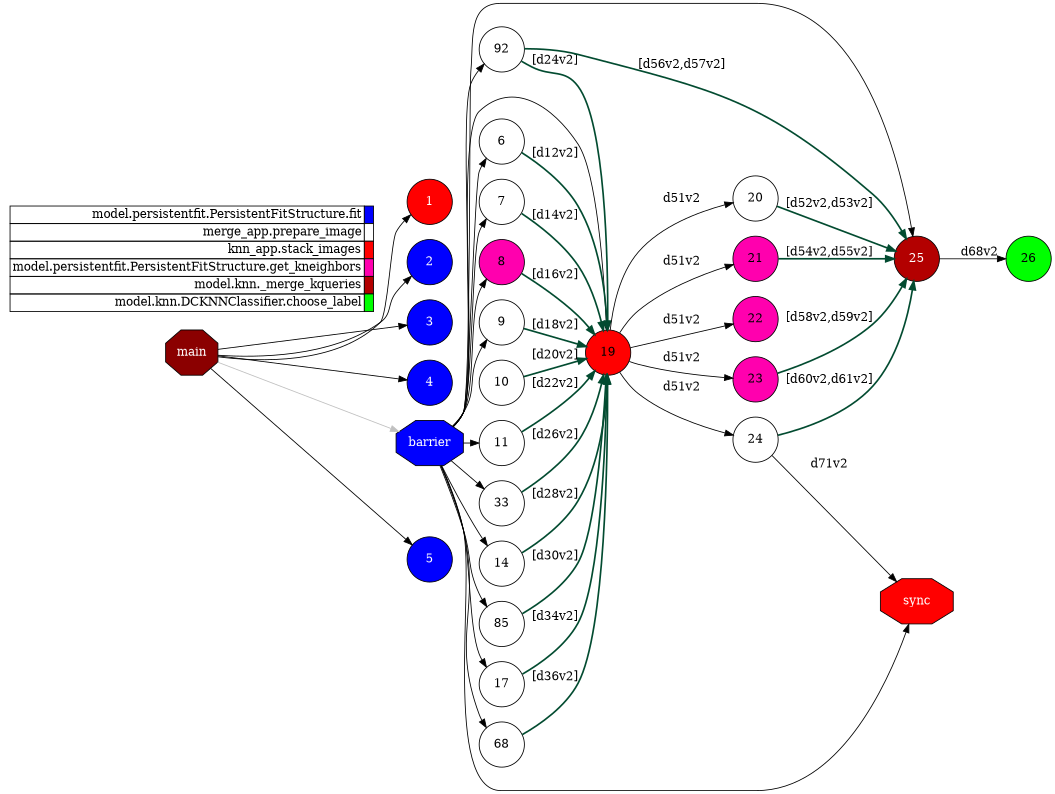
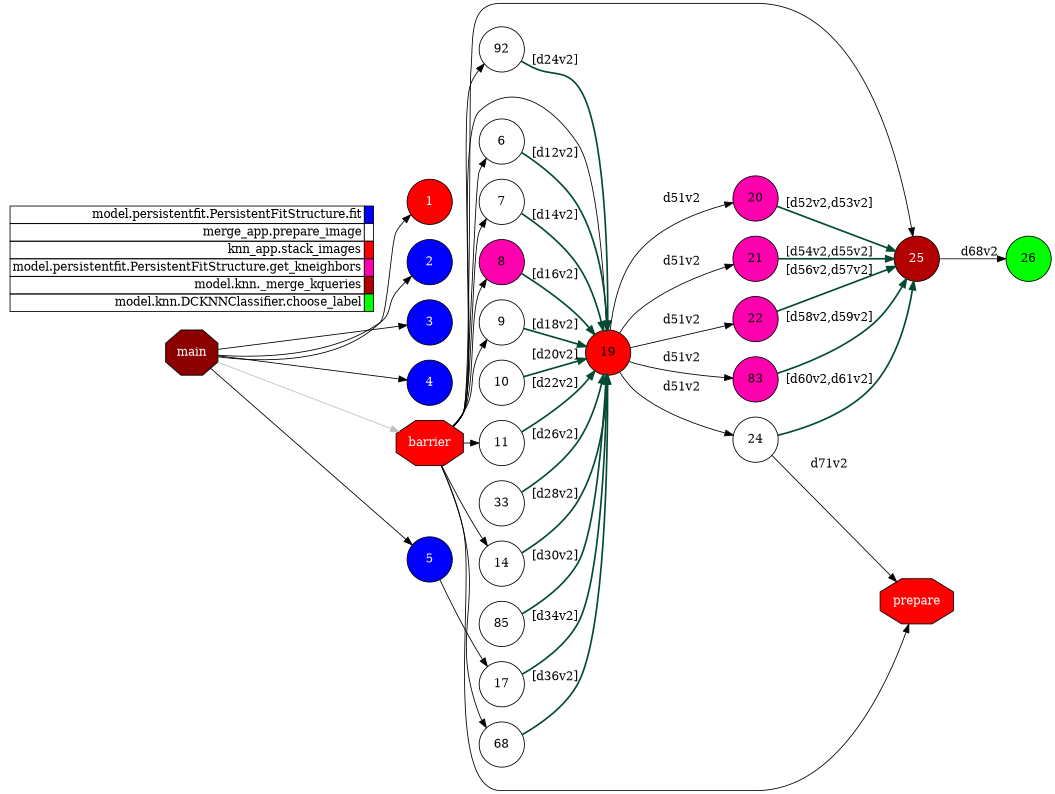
(733, 101) -> (832, 290)
(756, 198) -> (756, 198)
(756, 379) -> (756, 379)
(430, 443) -> (430, 443)
(464, 472) -> none
(464, 532) -> none
(468, 562) -> (460, 620)
(917, 601) -> (917, 601)
